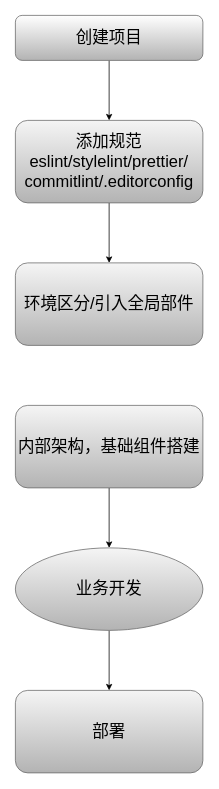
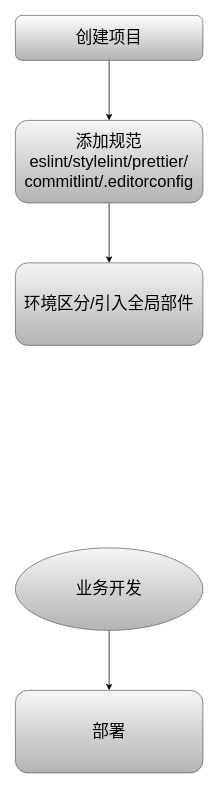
(109, 447) -> none
(109, 541) -> none
